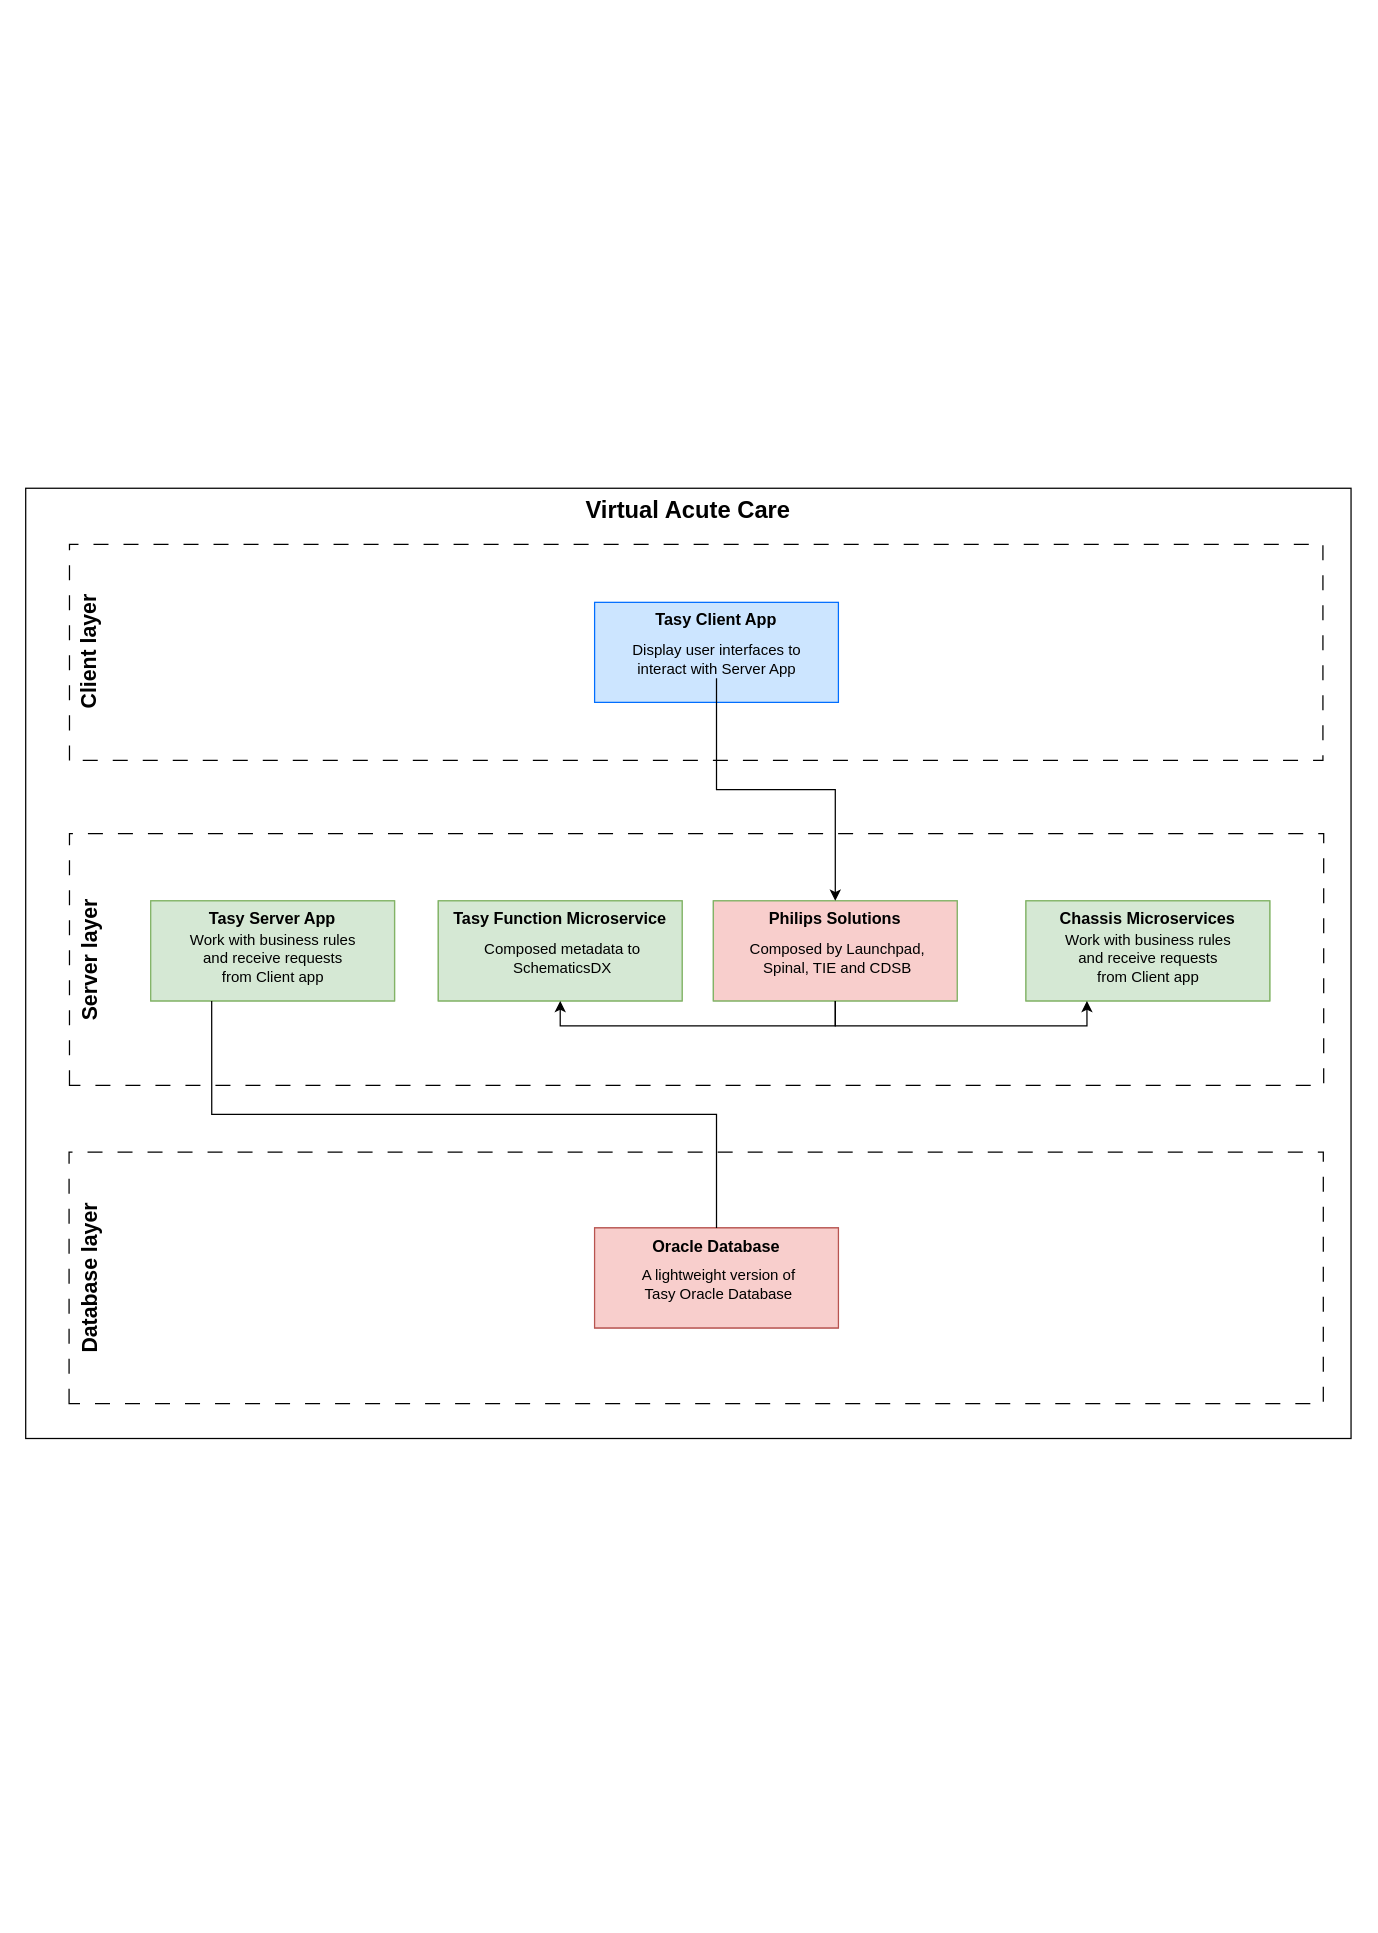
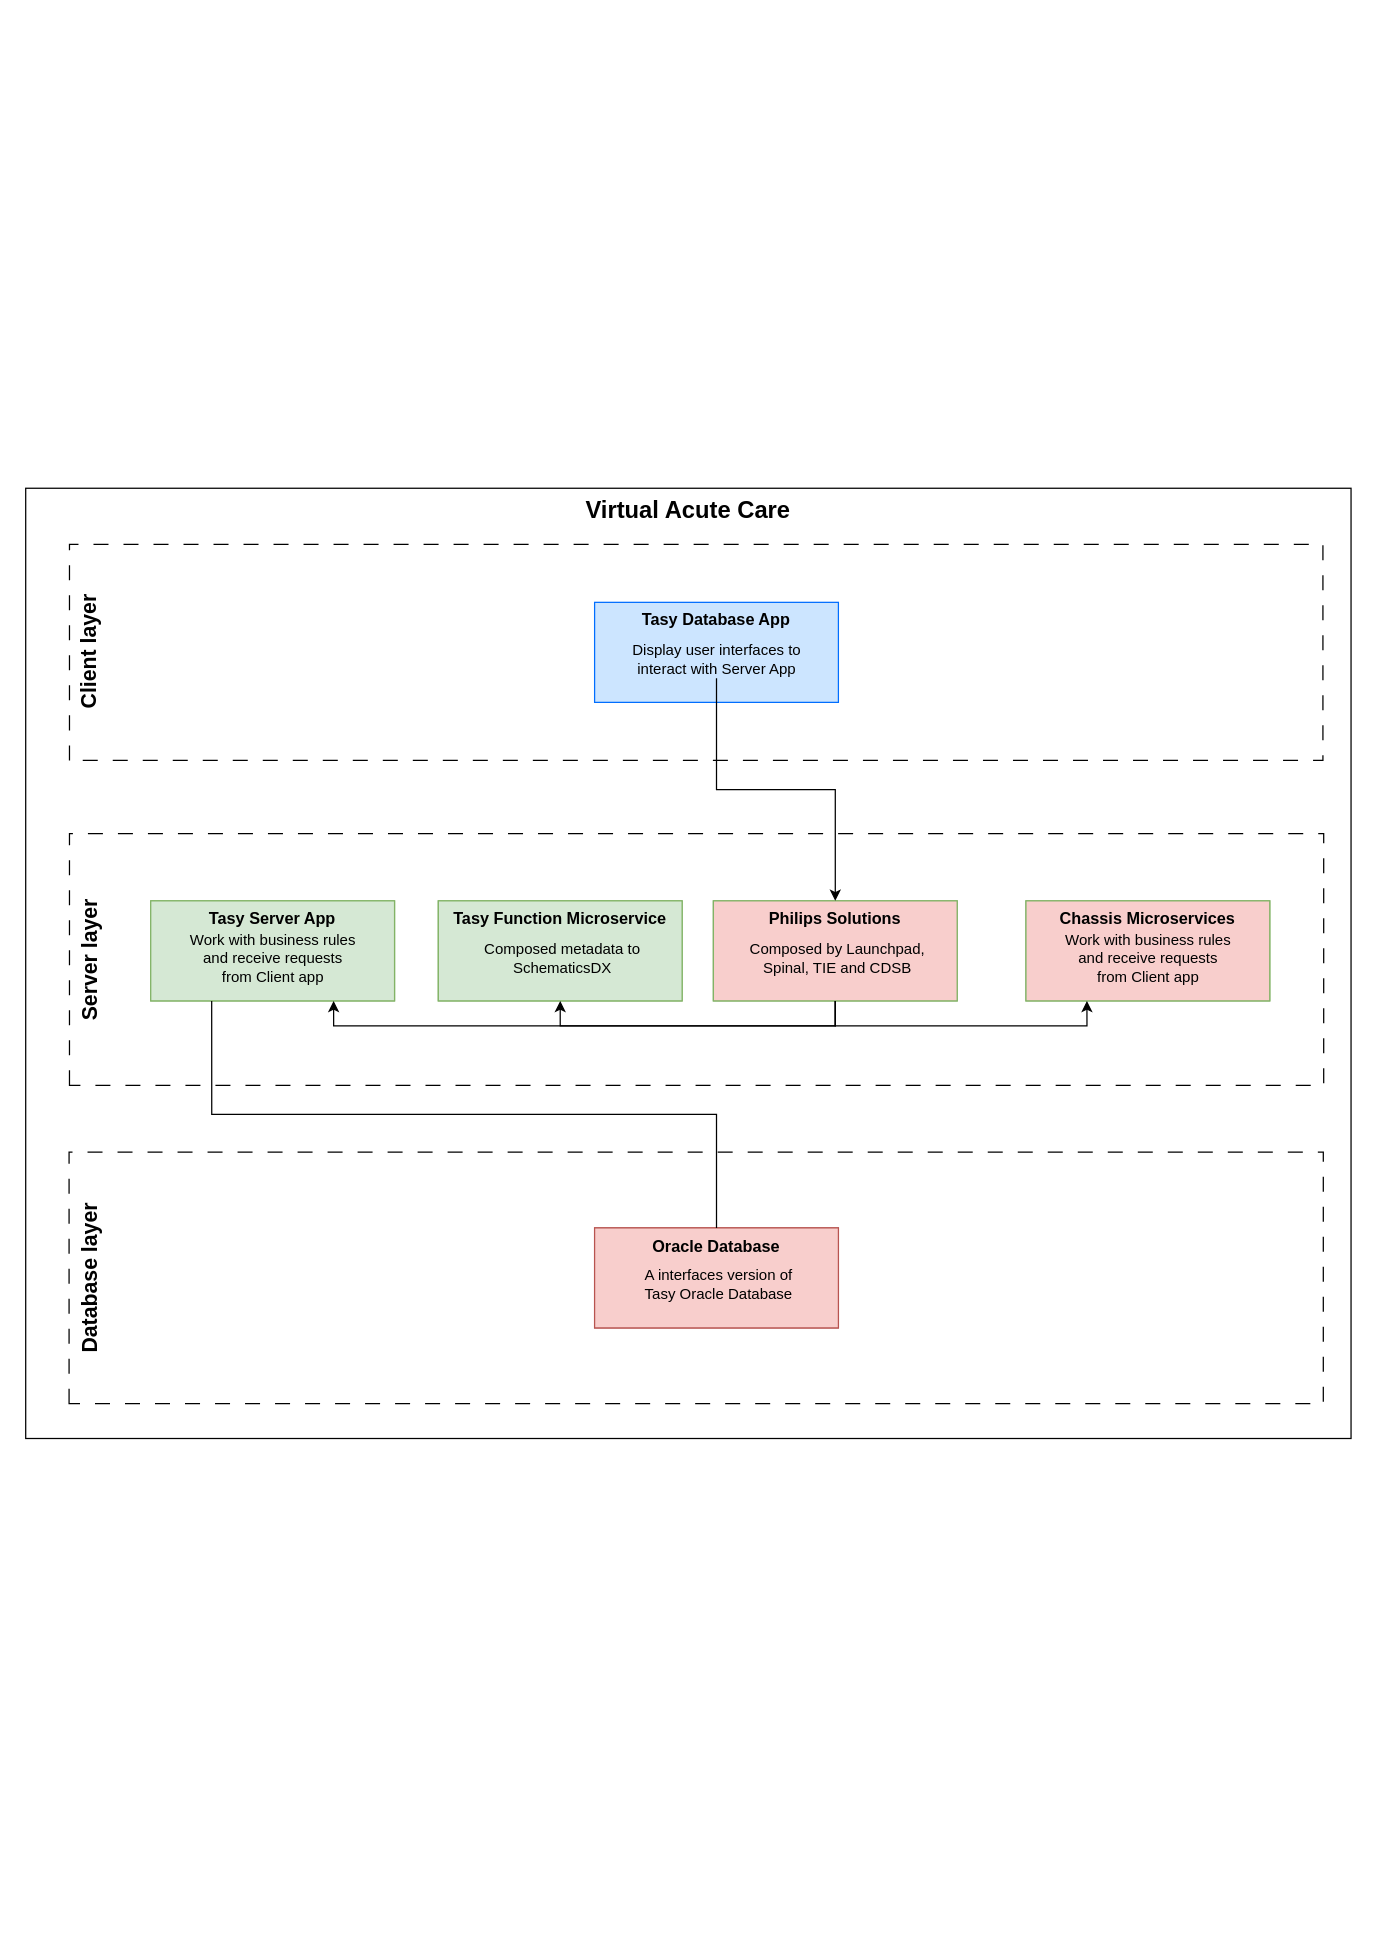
(716, 620) -> (716, 620)
(1148, 951) -> (1148, 951)
none -> (438, 1026)
(719, 1284) -> (719, 1284)
